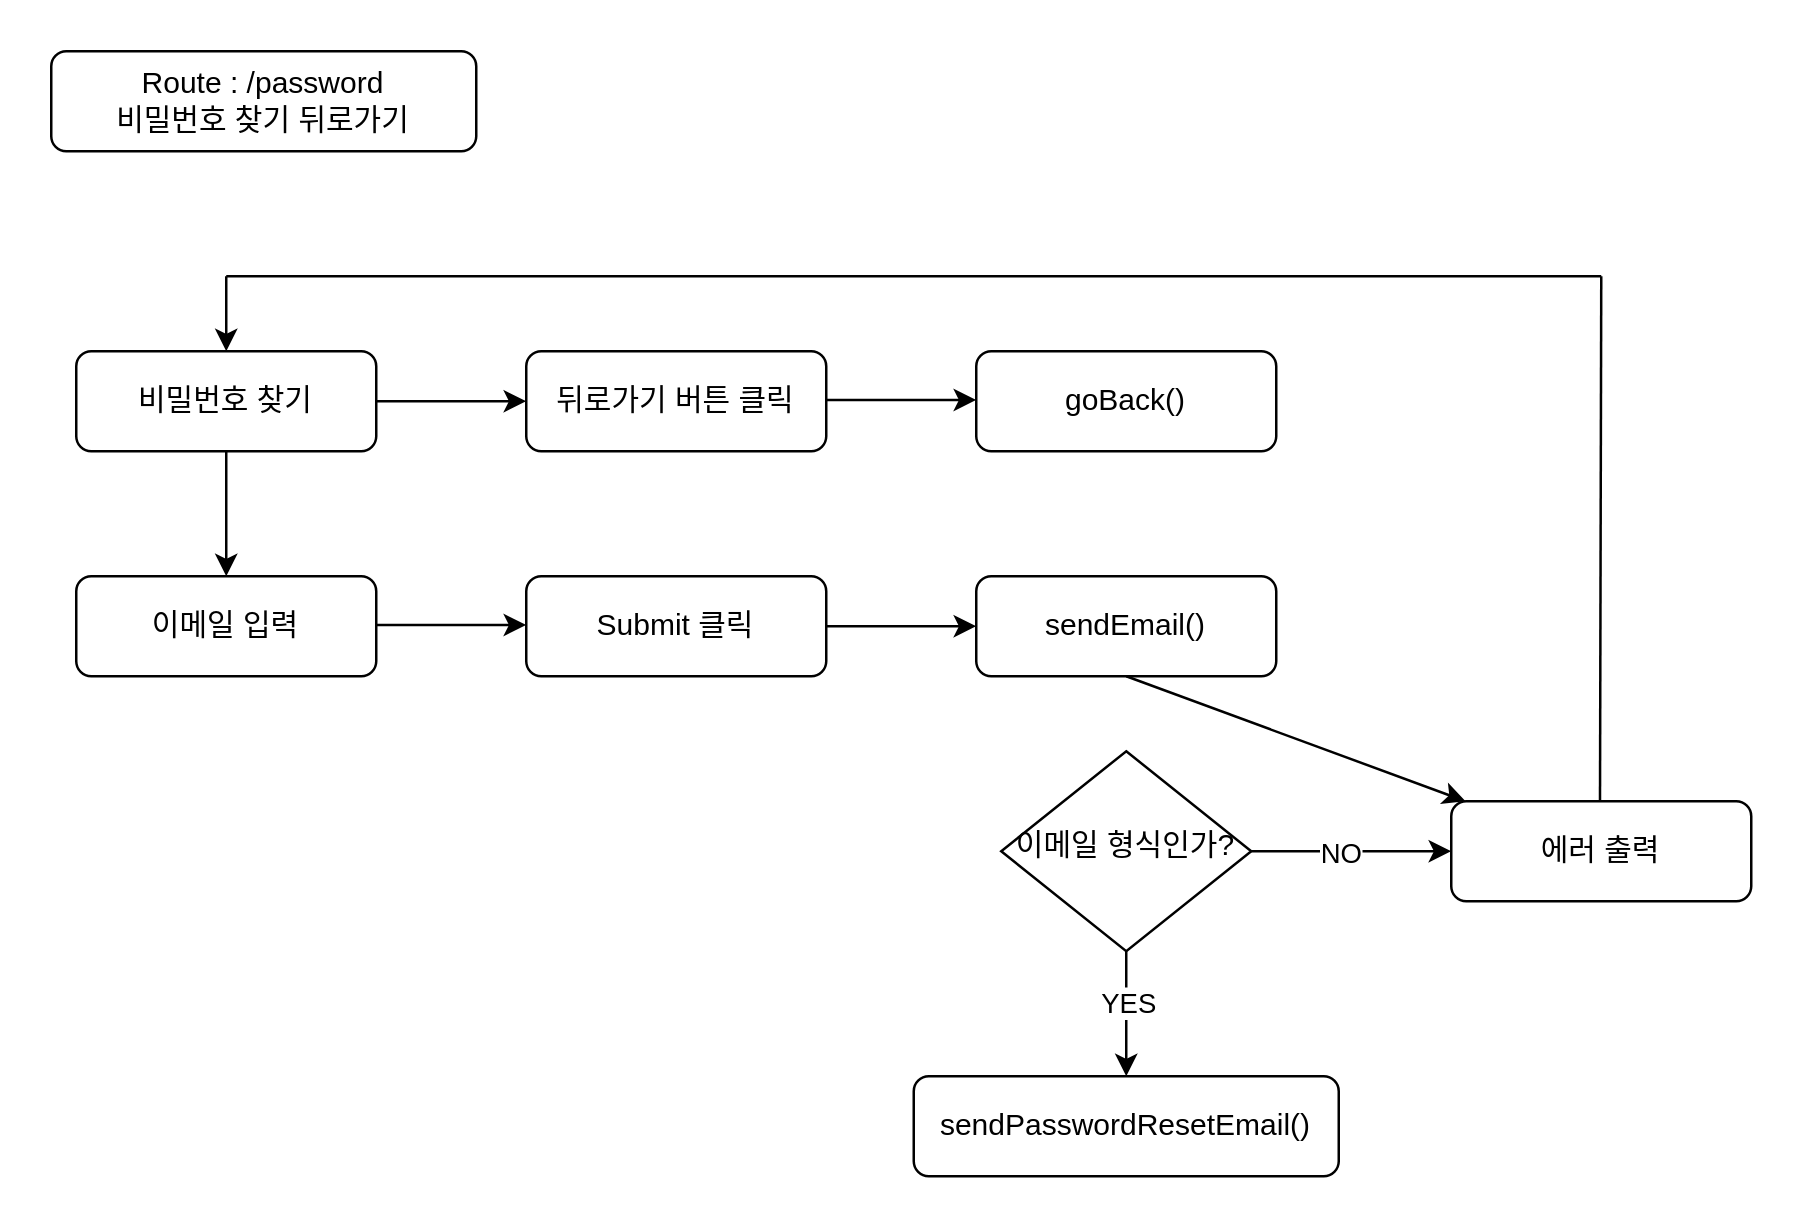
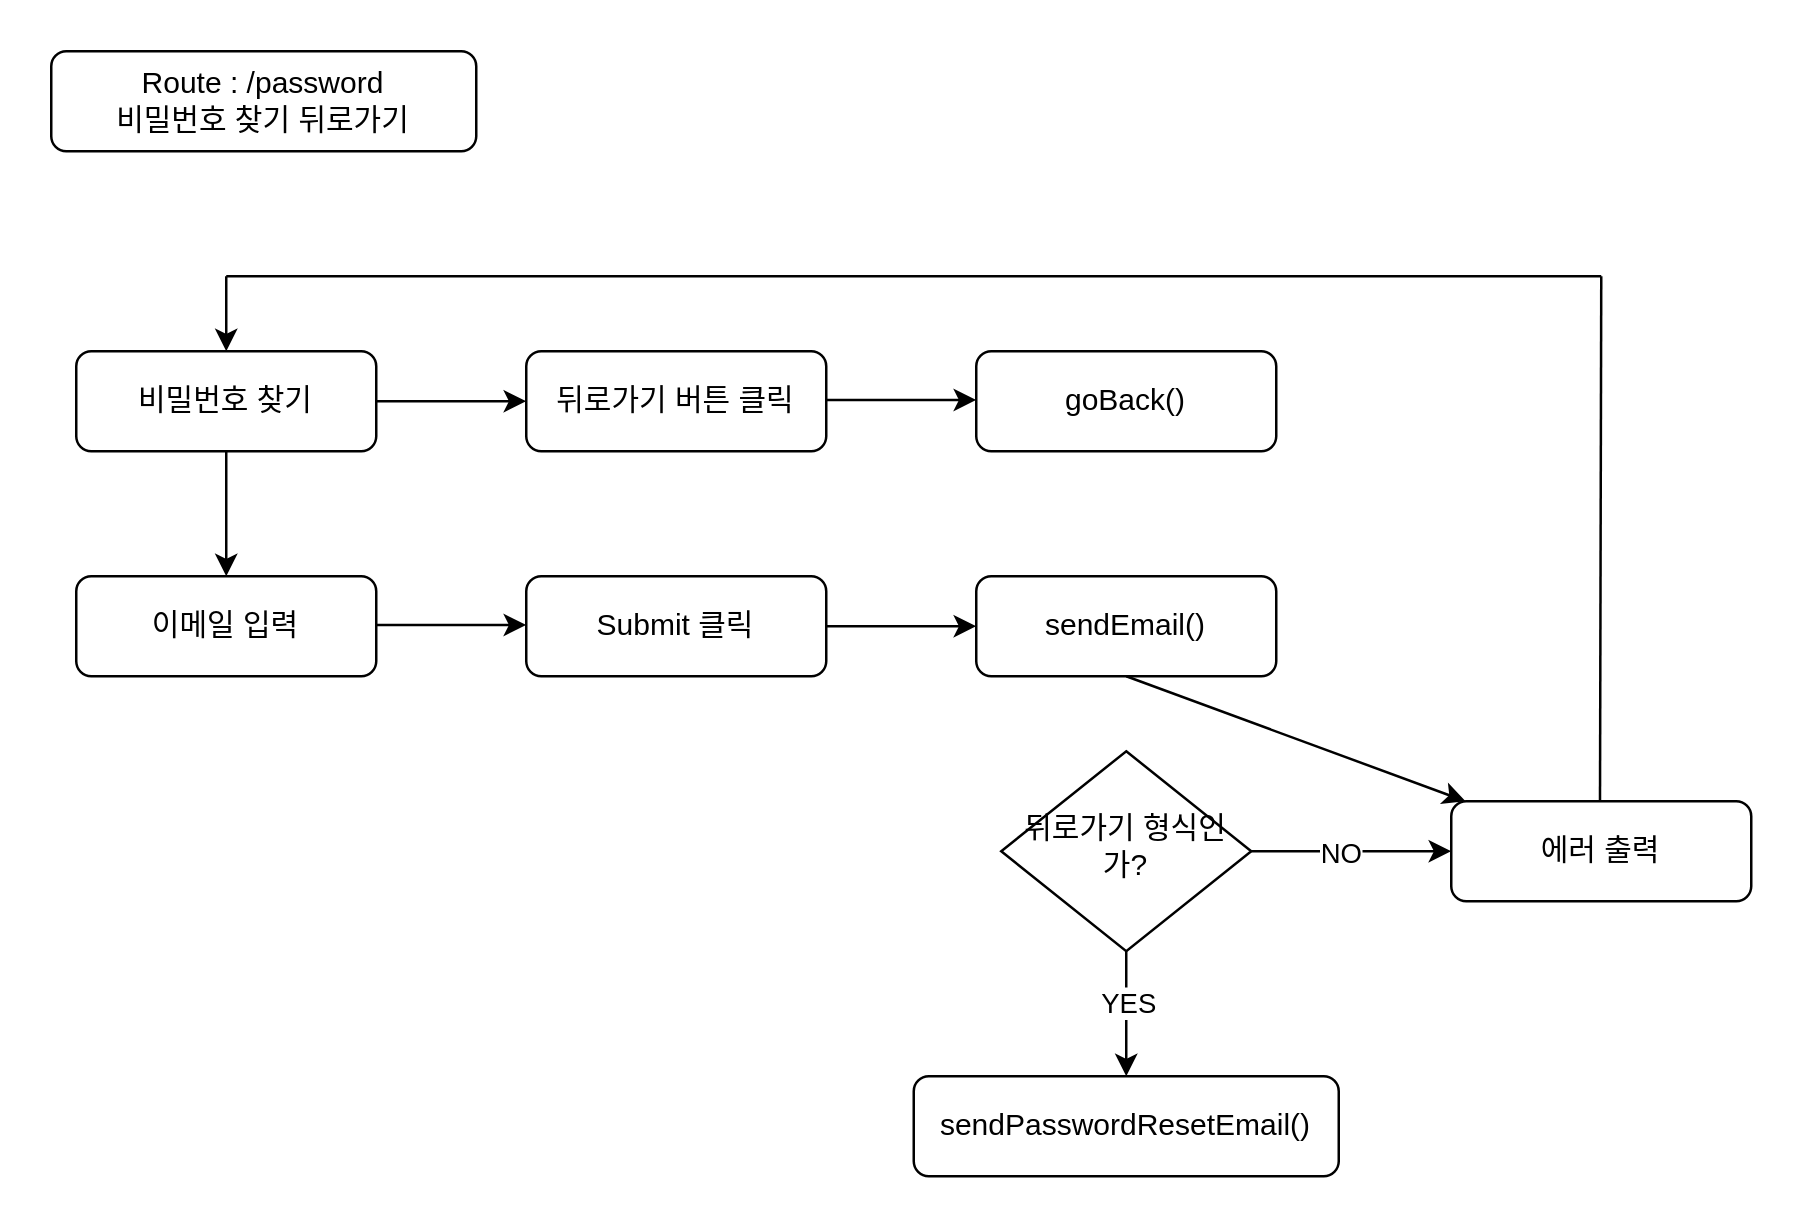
(1126, 846) -> (1126, 846)
